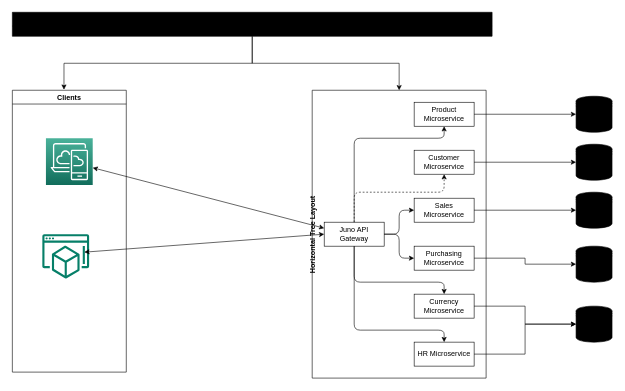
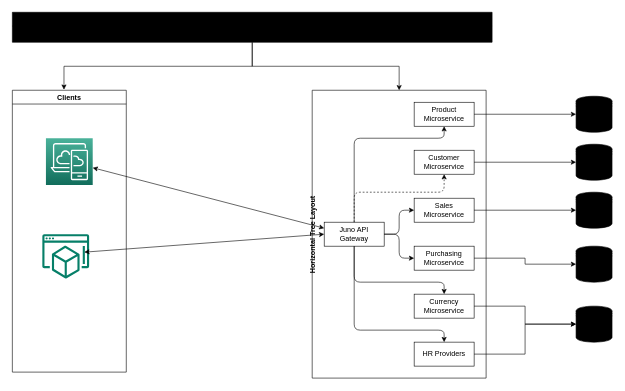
(252, 24) -> (252, 27)
(444, 354) -> (444, 354)
